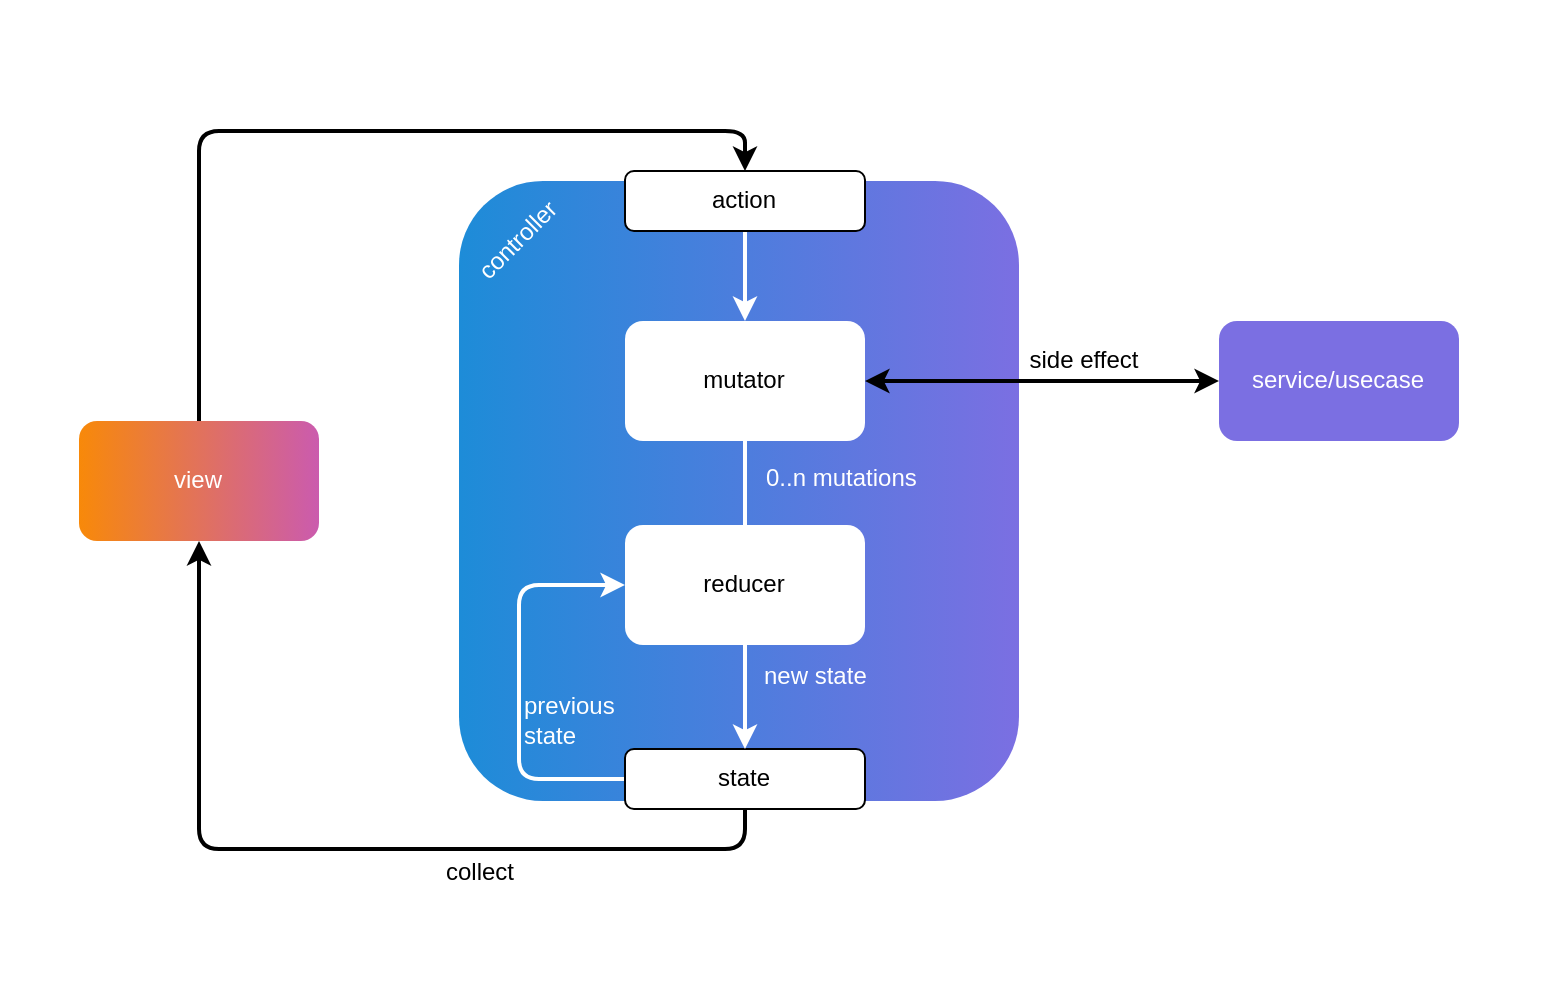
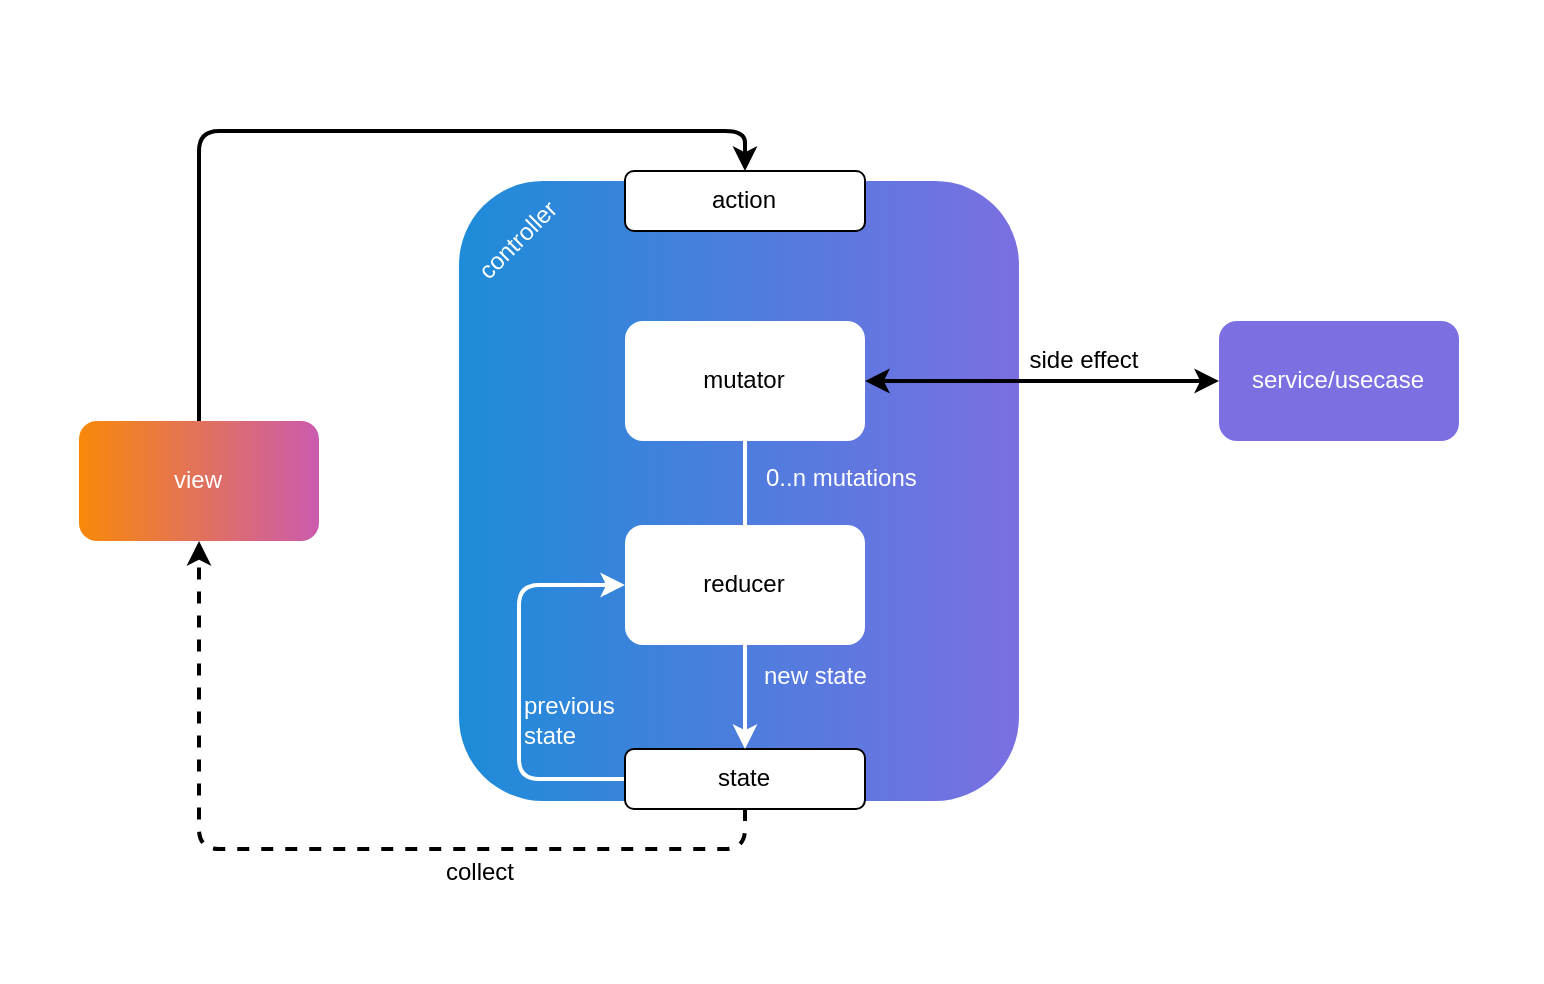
(745, 267) -> none
(745, 834) -> (745, 834)
